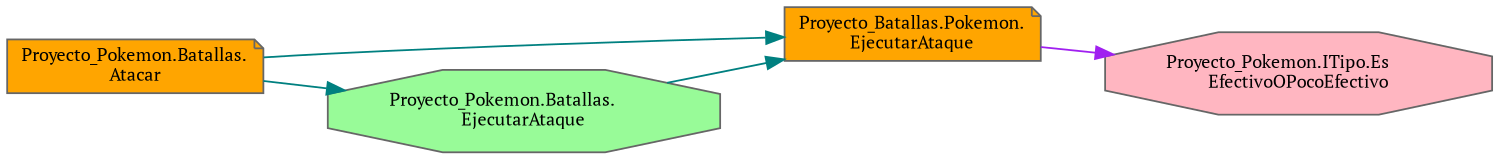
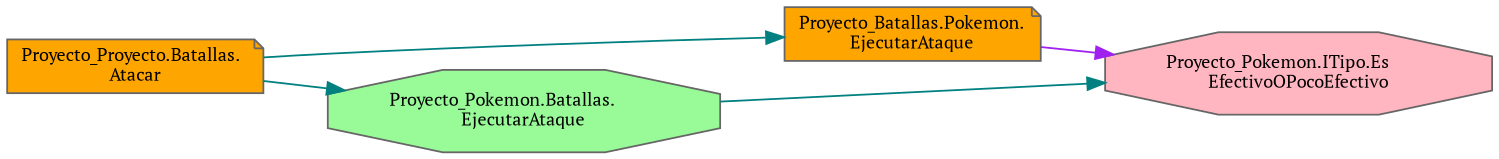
(135, 66) -> (135, 66)
(717, 73) -> (904, 93)
